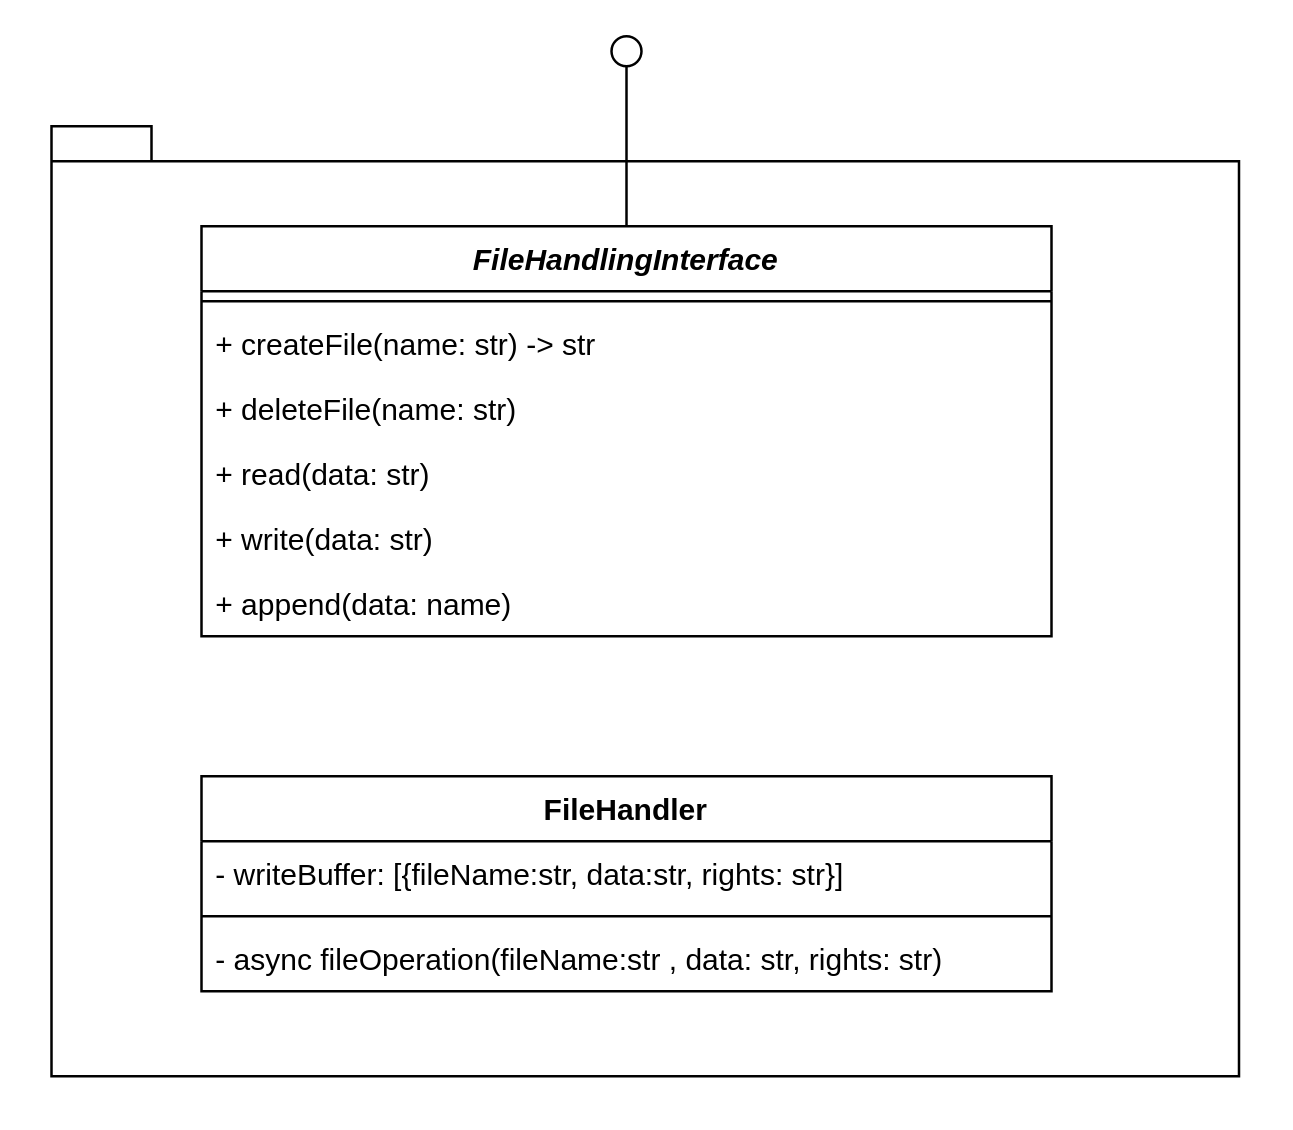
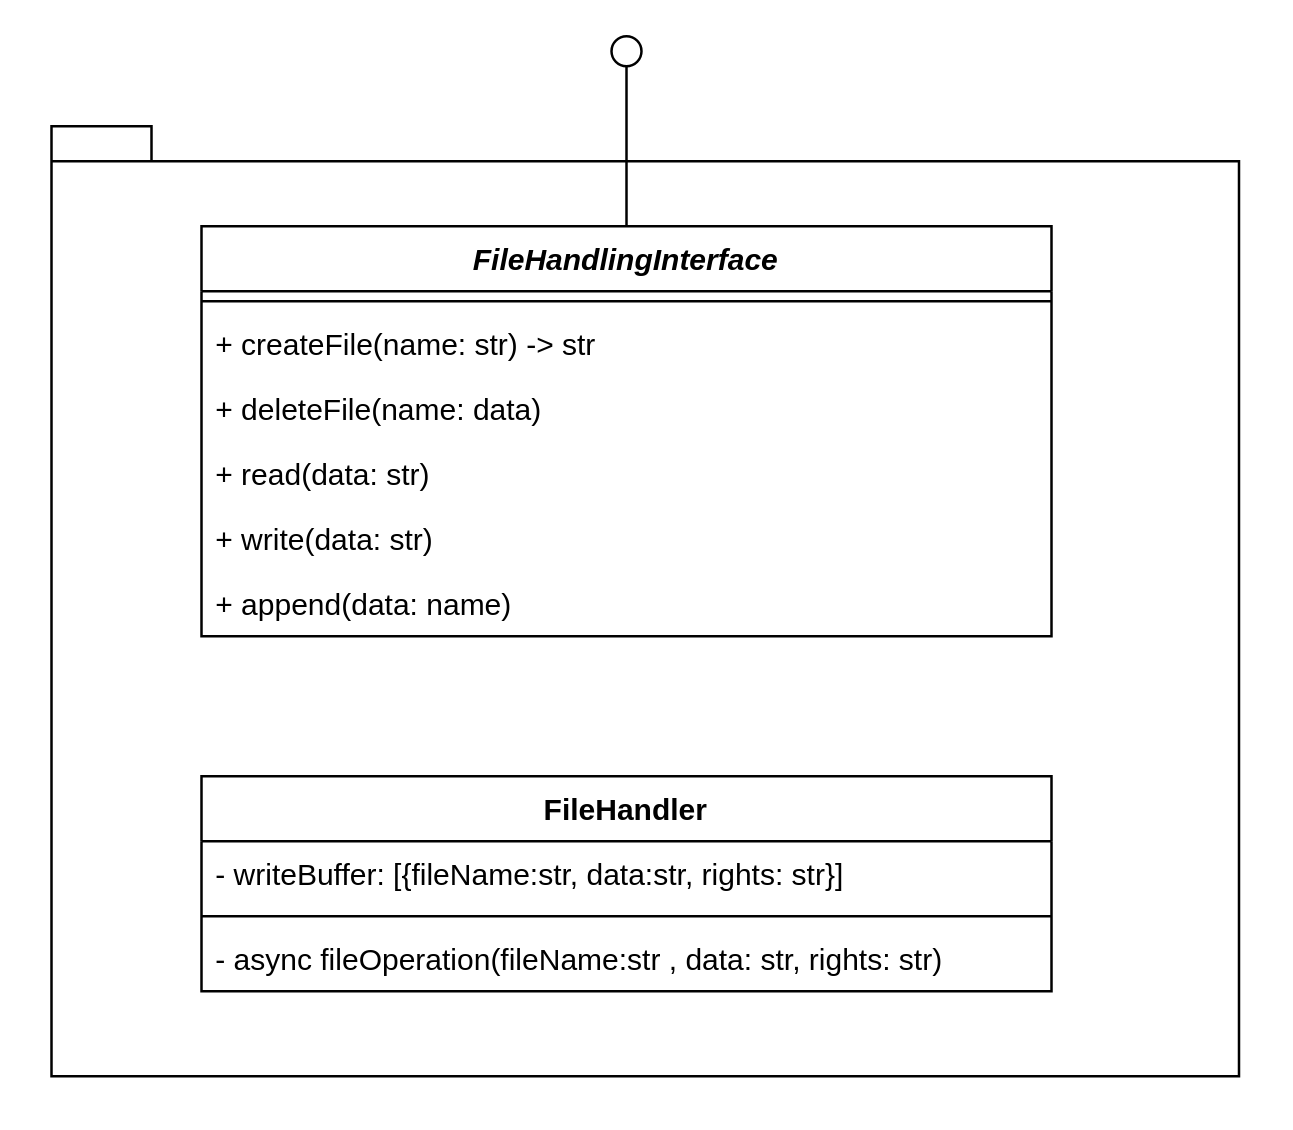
(385, 410) -> (393, 410)
